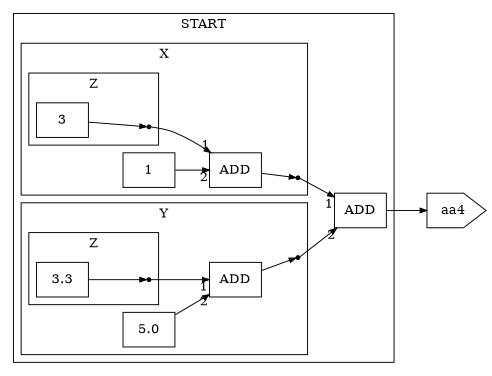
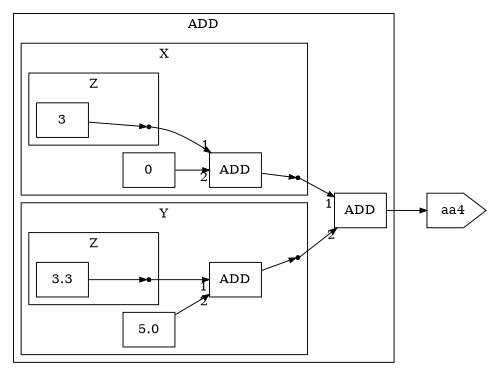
(204, 25) -> (204, 25)
(149, 170) -> (149, 170)
